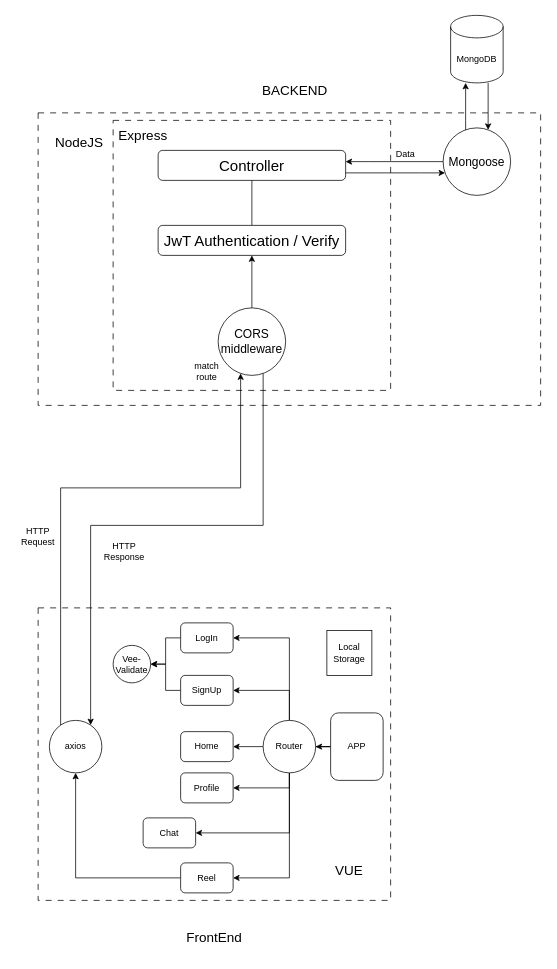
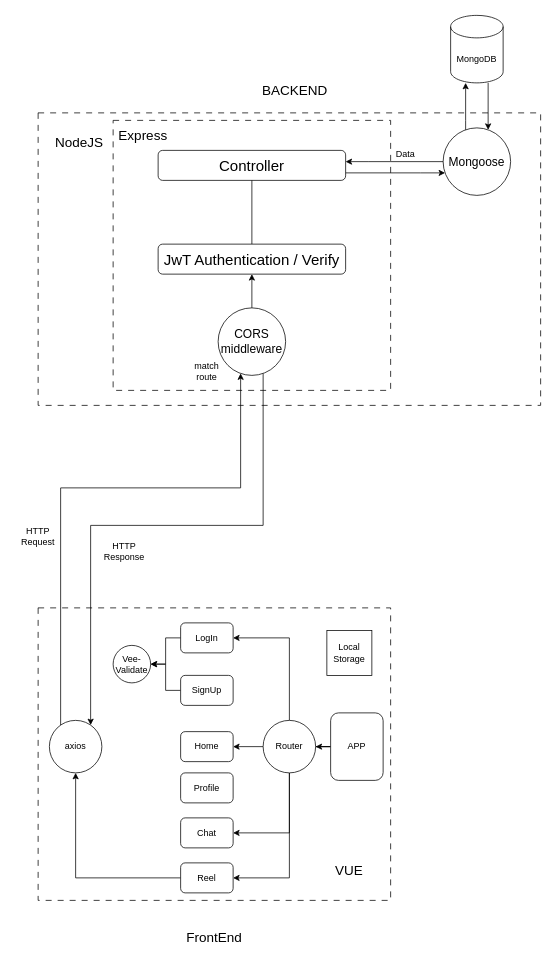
(252, 240) -> (252, 259)
(263, 690) -> none
(239, 788) -> none
(169, 833) -> (207, 833)
